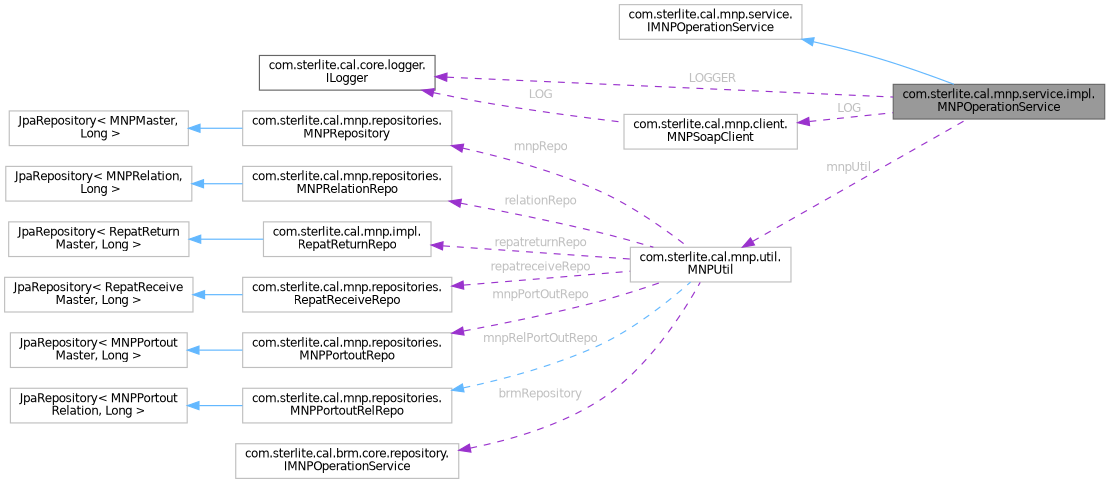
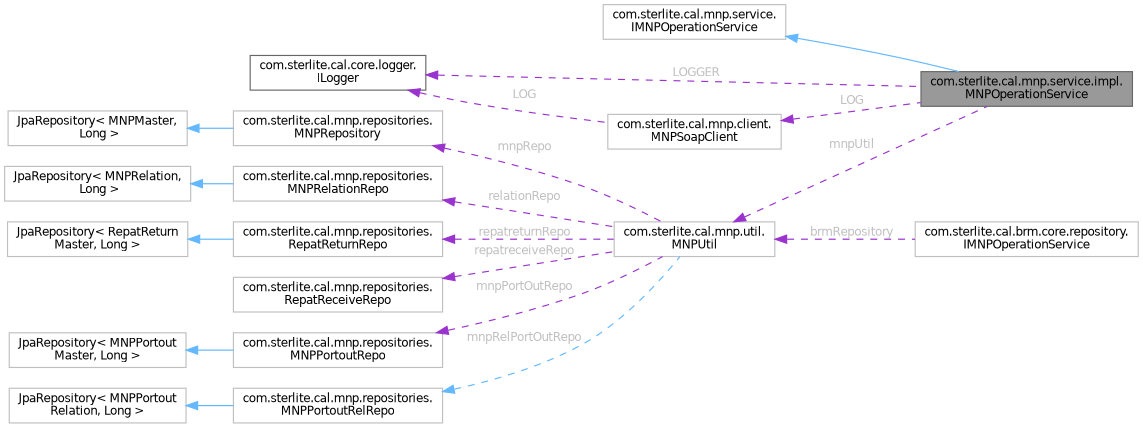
(347, 239) -> (338, 239)
(99, 295) -> none
(607, 395) -> (851, 239)
